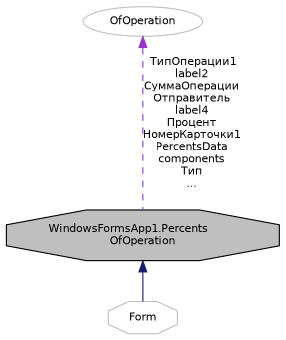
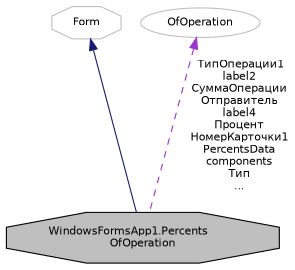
(143, 287) -> (115, 131)
